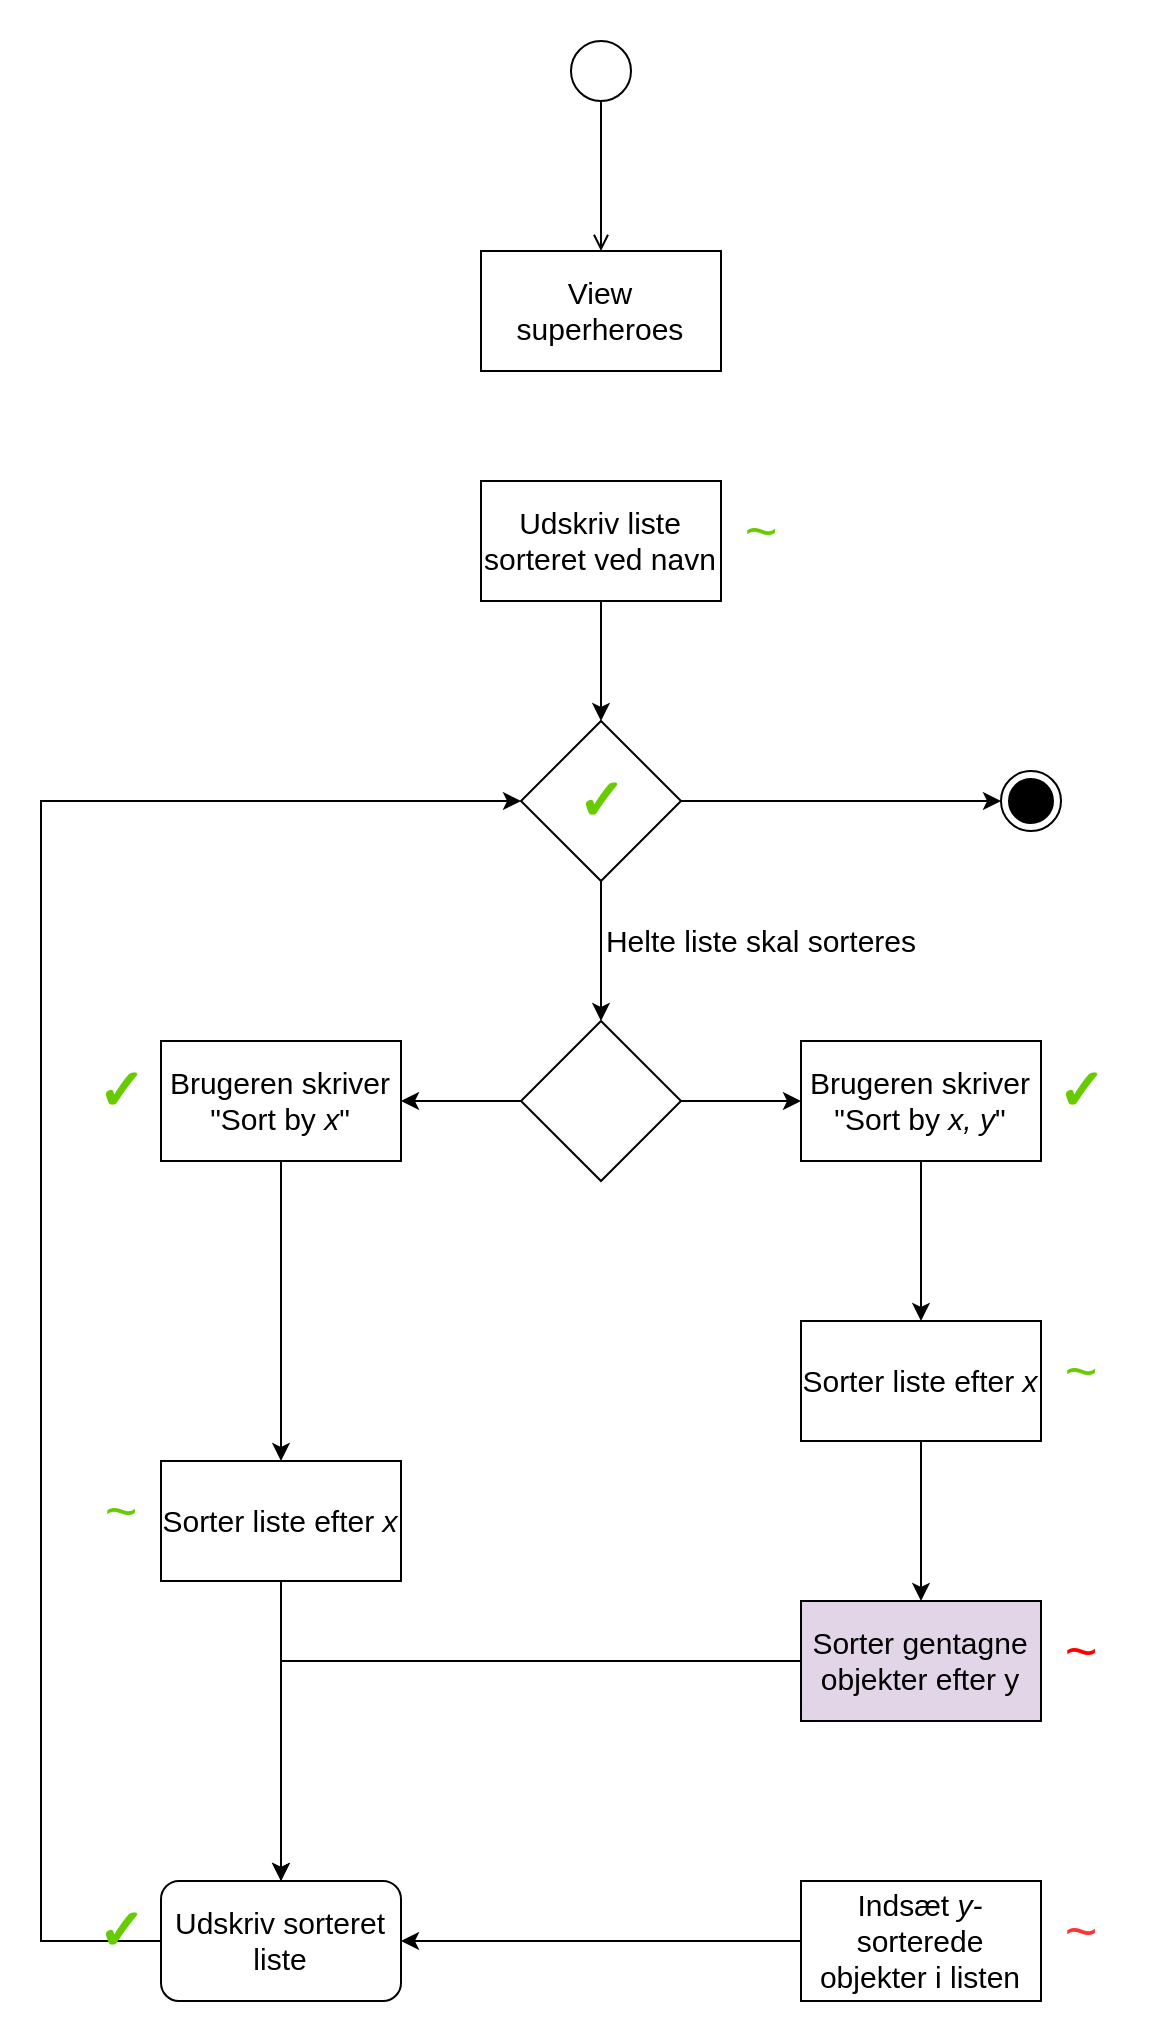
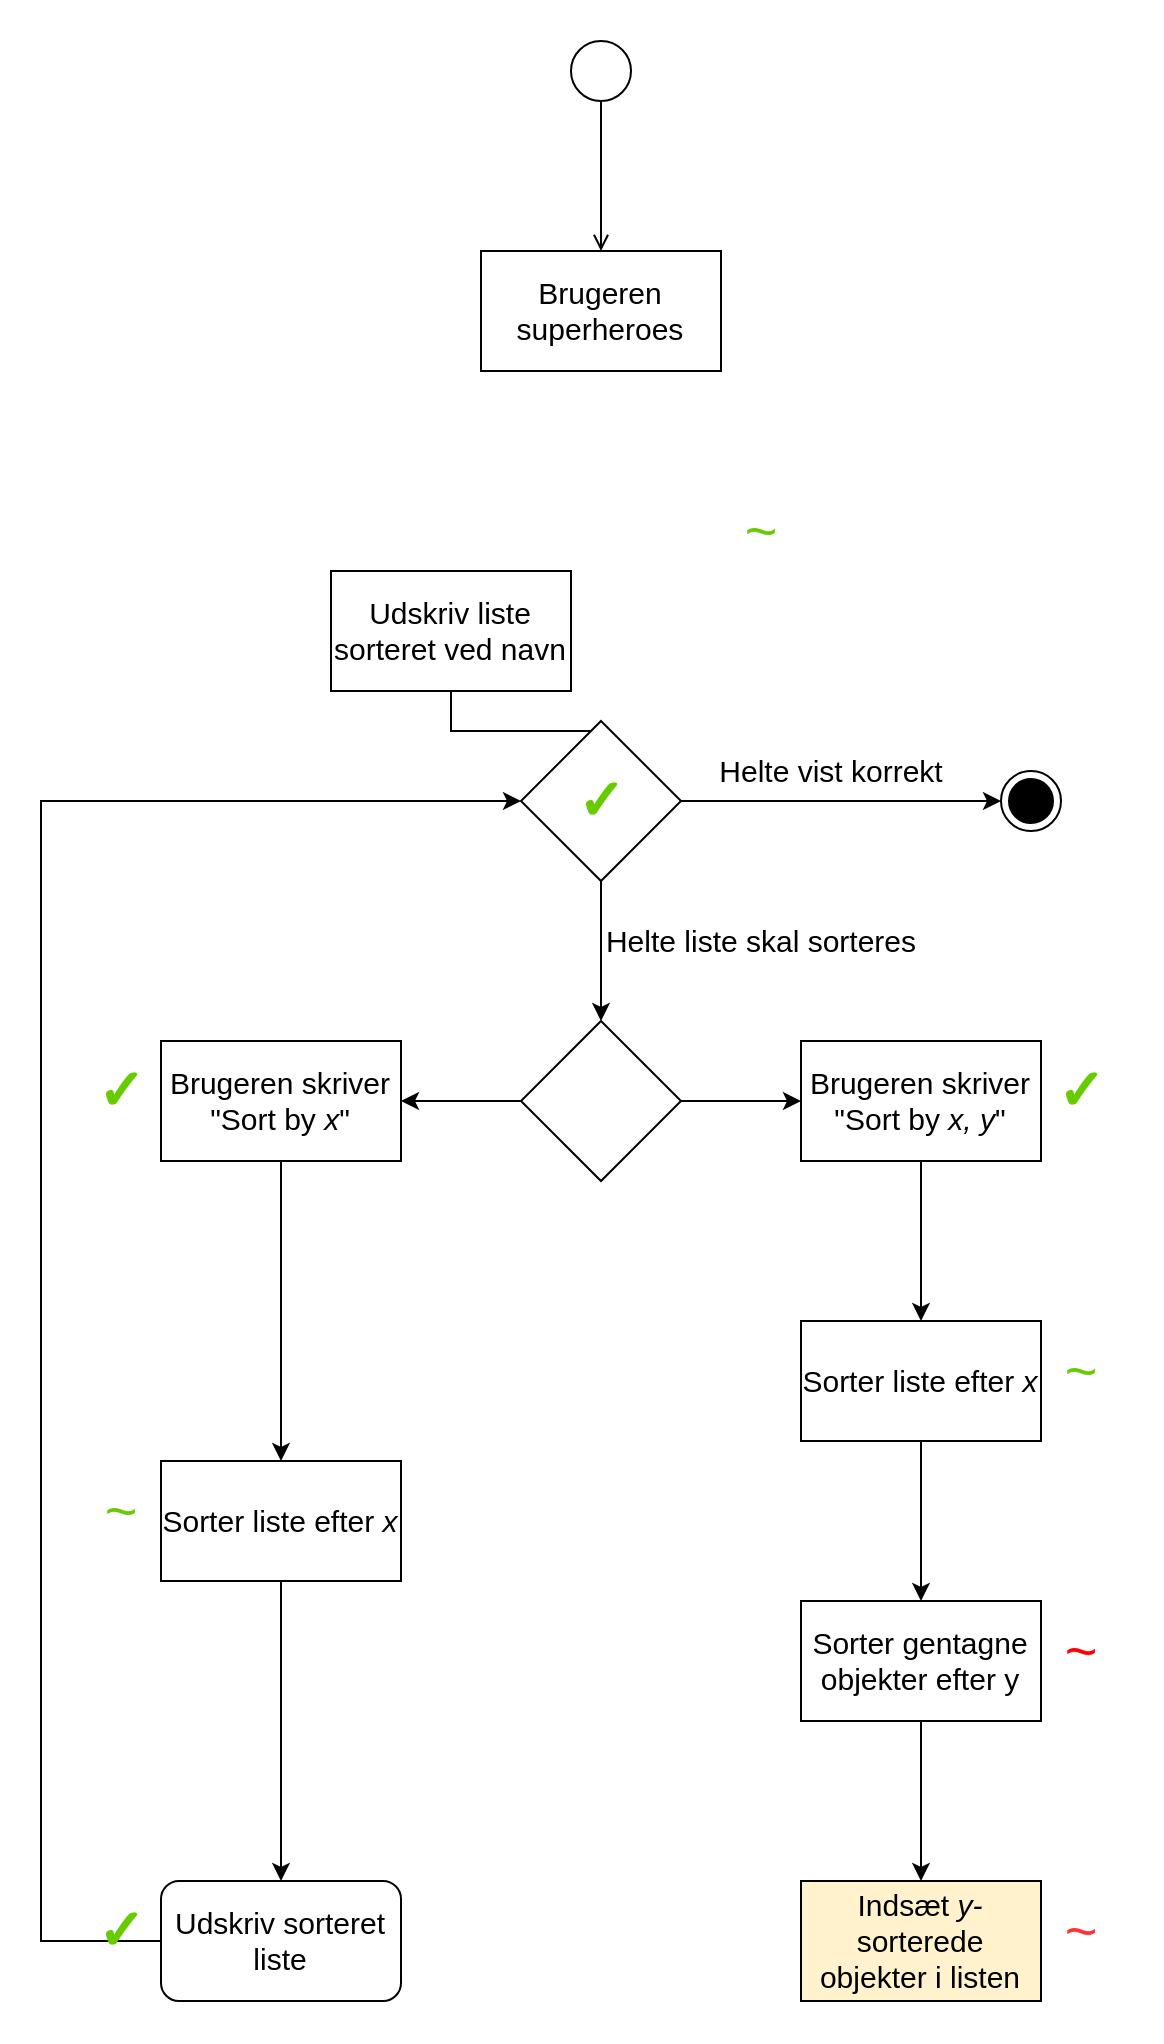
(601, 311) -> (601, 311)
(601, 541) -> (451, 631)
none -> (831, 771)
(543, 1661) -> (921, 1794)
(921, 1661) -> (921, 1661)
(608, 1941) -> none
(921, 1941) -> (921, 1941)
